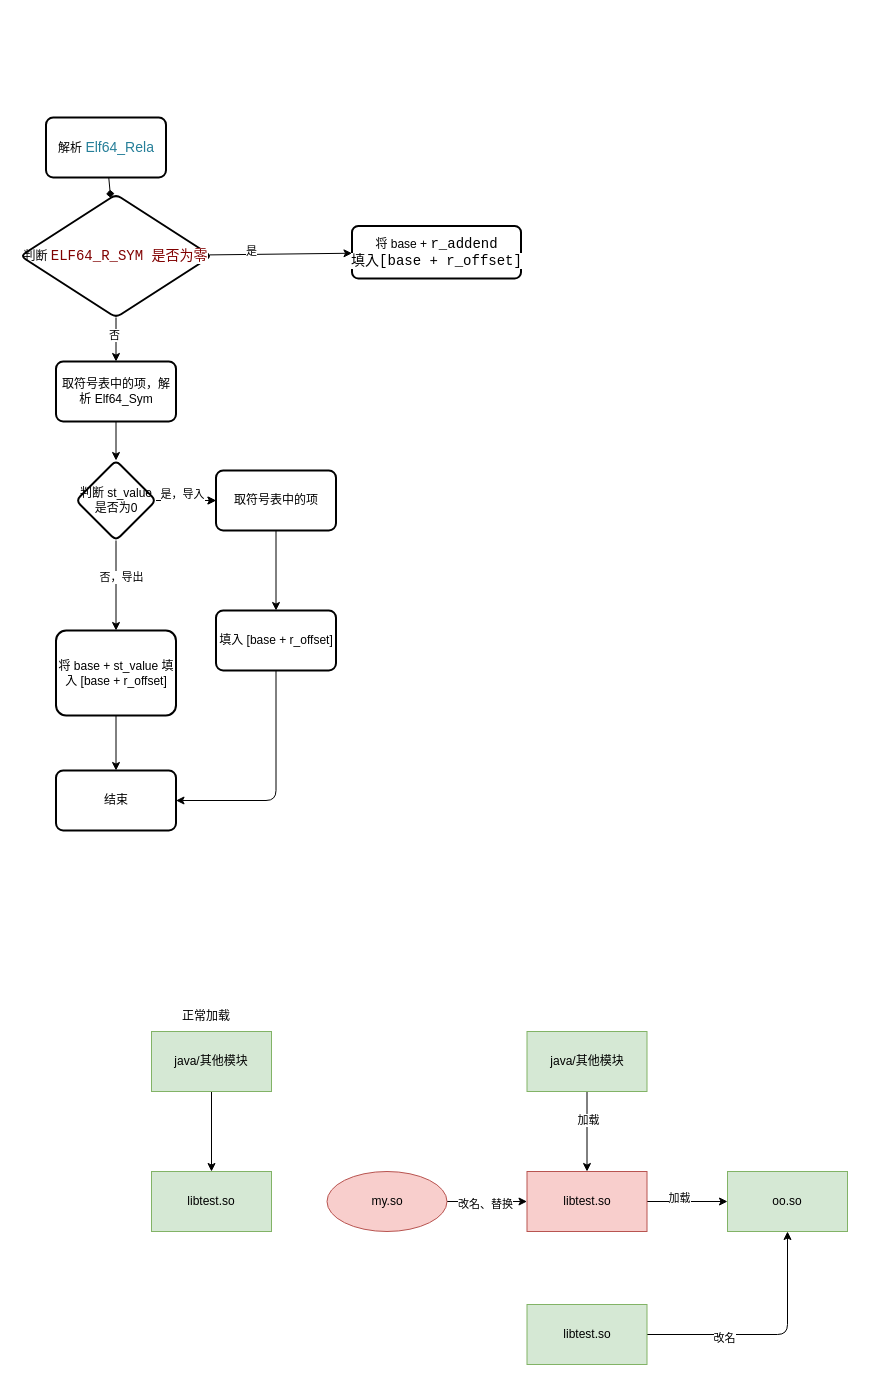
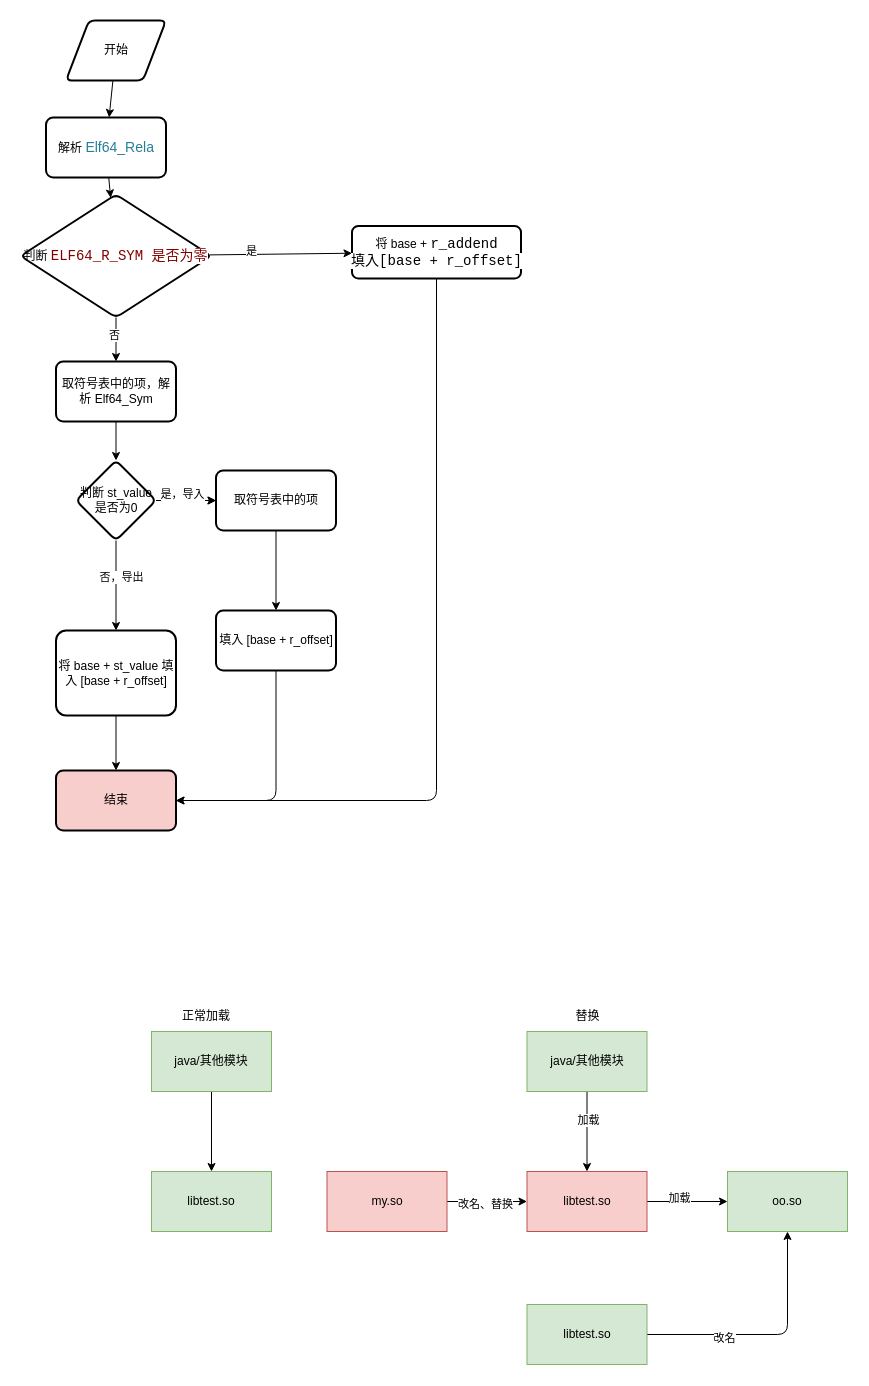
none -> (116, 51)
none -> (111, 96)
(110, 188) -> (110, 189)
none -> (437, 616)
(116, 801) -> (116, 801)
none -> (587, 1017)
(387, 1202) -> (387, 1202)
